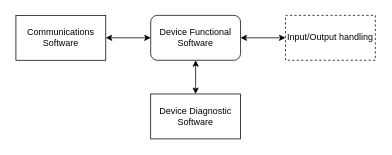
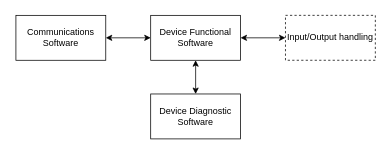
(195, 38) -> (195, 38)
